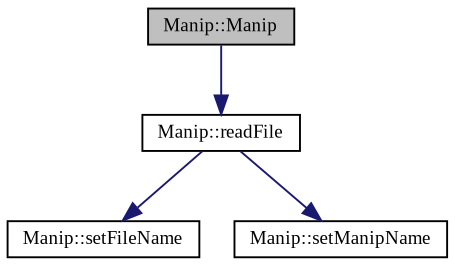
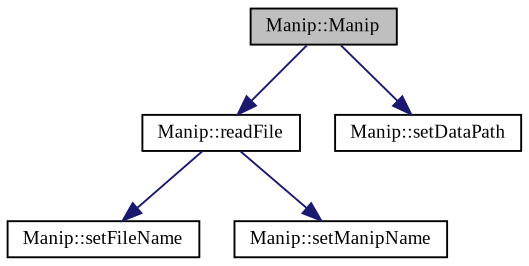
none -> (428, 133)
